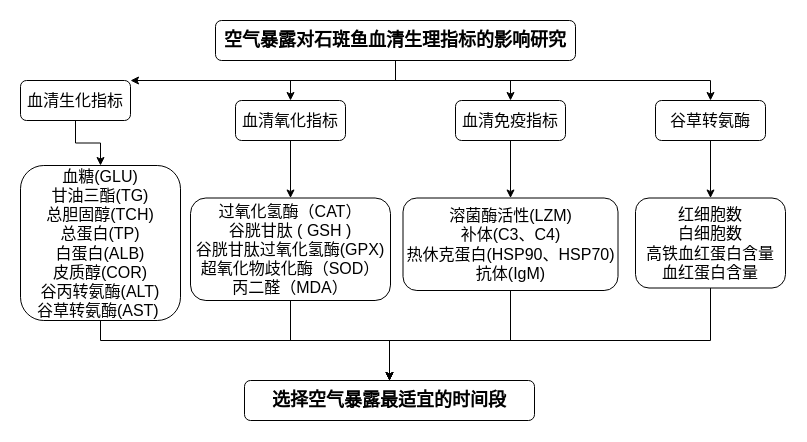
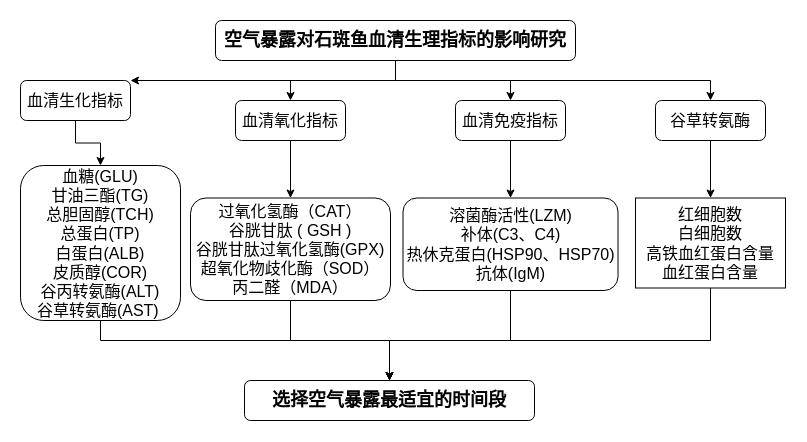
(711, 243) -> (711, 243)
